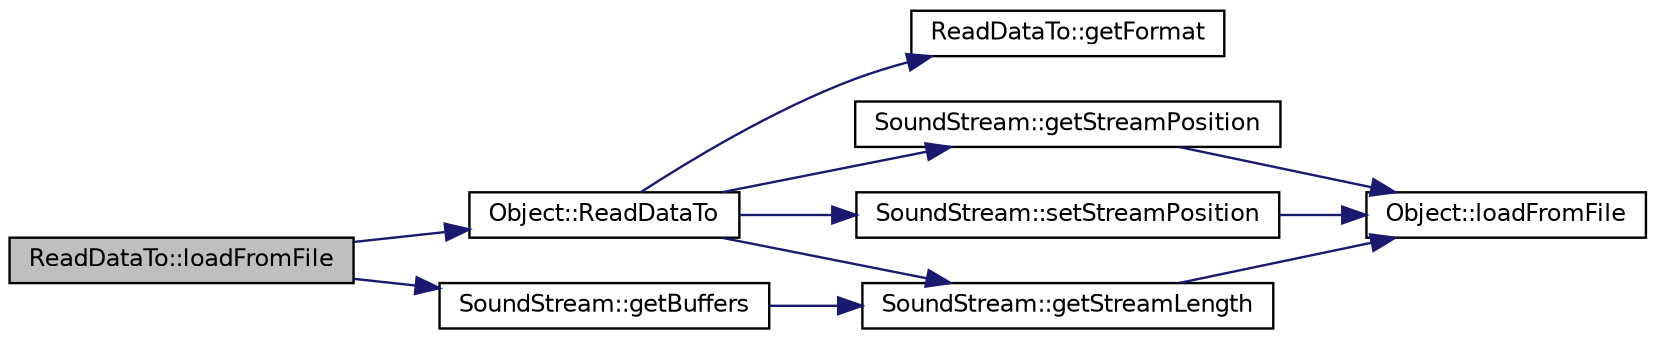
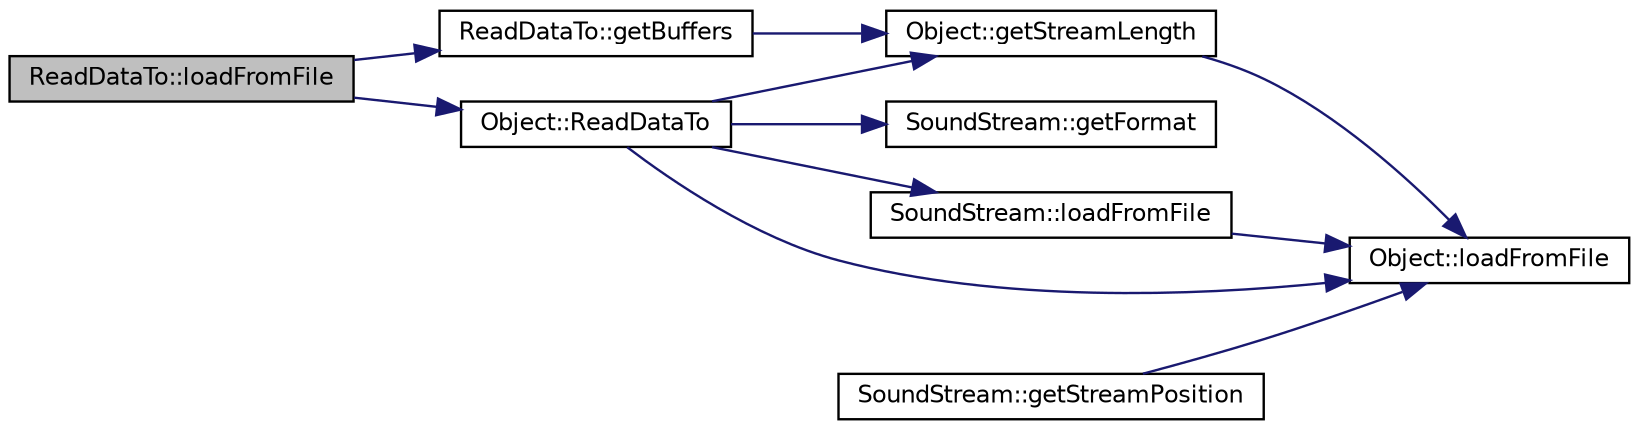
(1068, 33) -> (1051, 124)
(825, 172) -> (961, 283)
(1068, 215) -> (1051, 215)
(604, 306) -> (596, 33)
(1068, 306) -> (1051, 33)
